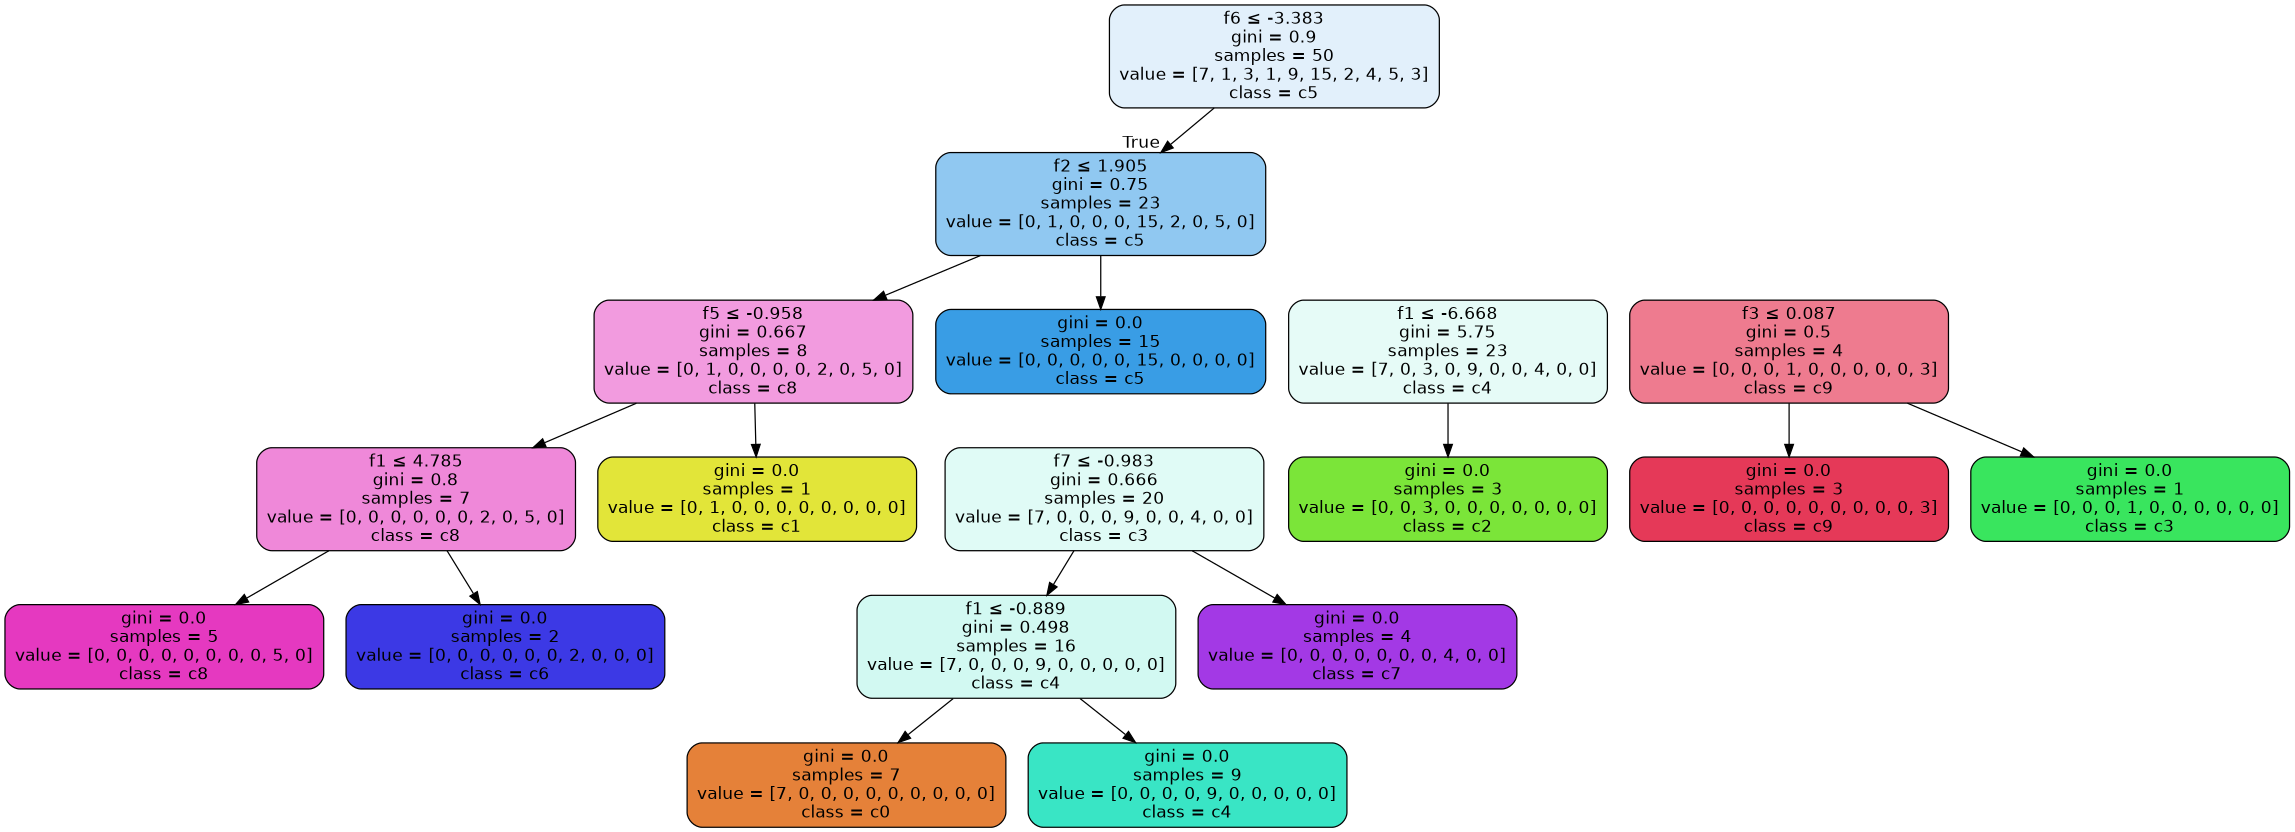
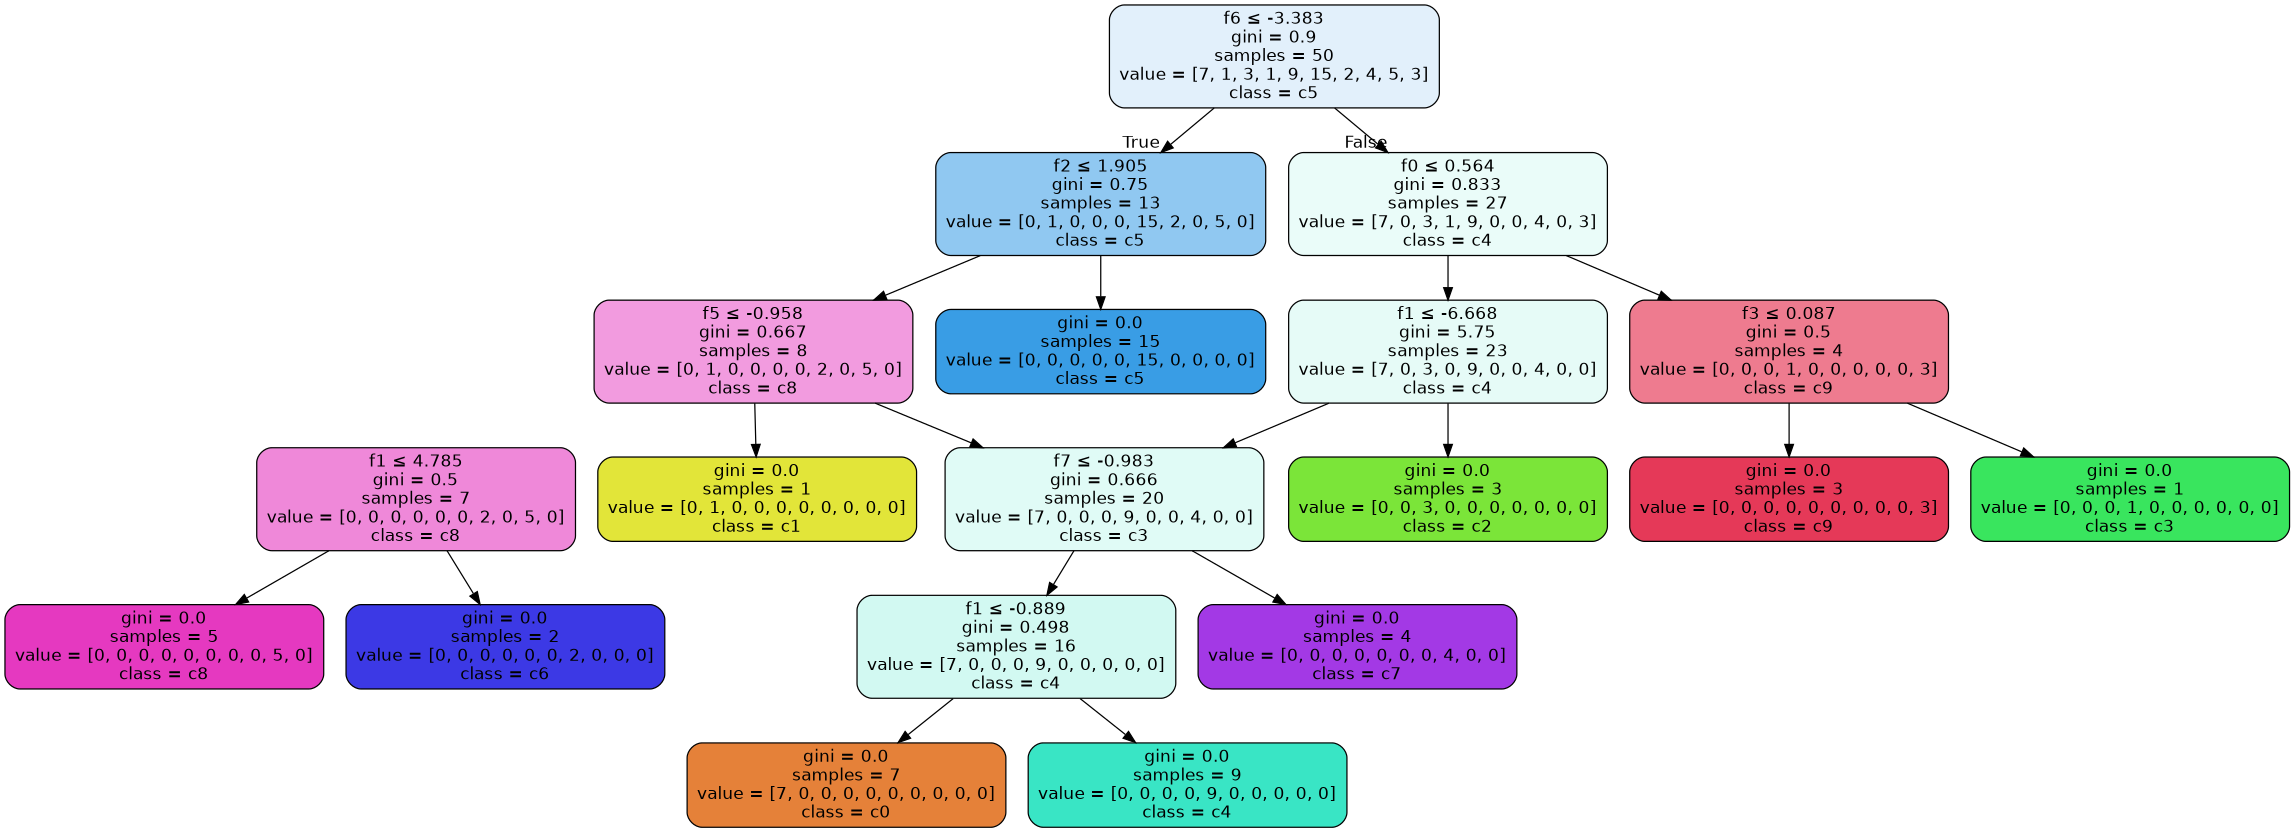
(1101, 203) -> (1101, 203)
none -> (1448, 204)
(590, 423) -> (923, 423)
none -> (1282, 423)
(416, 480) -> (416, 480)
